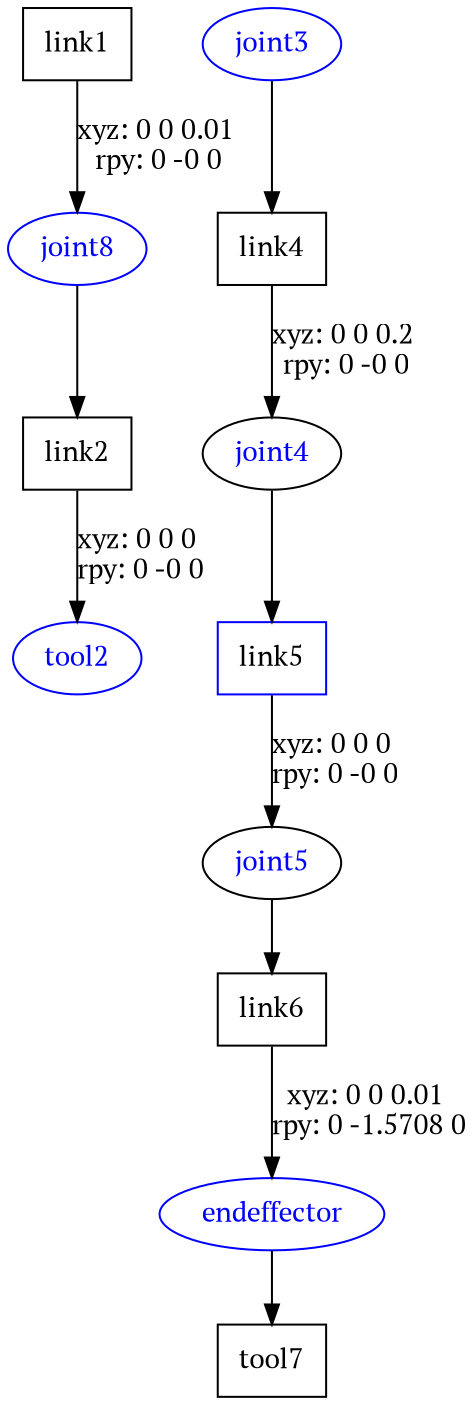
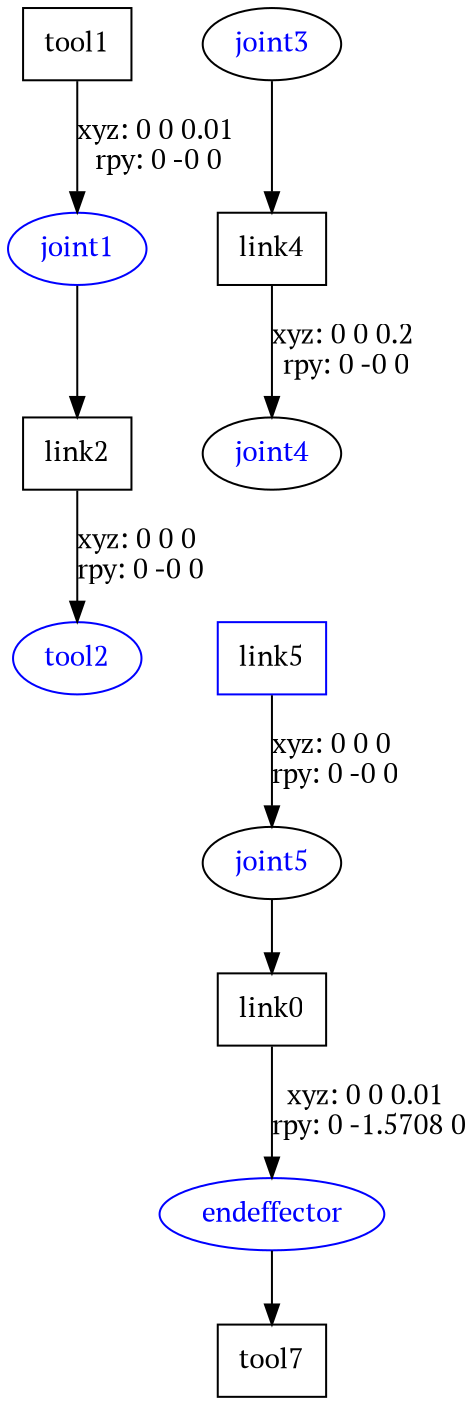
(77, 44) -> (77, 44)
(272, 44) -> (272, 44)
(77, 249) -> (77, 249)
(272, 546) -> none
(272, 1009) -> (272, 1009)
